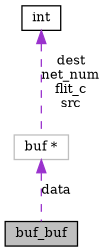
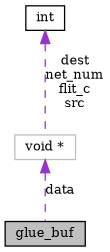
(41, 147) -> (45, 147)
(41, 234) -> (45, 234)
